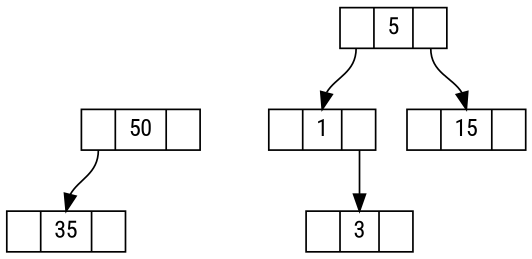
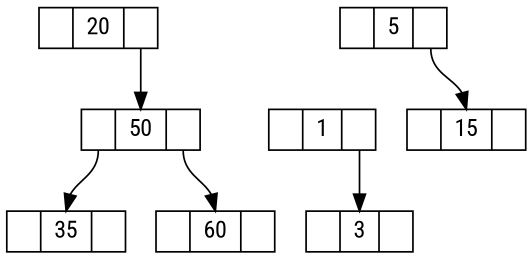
none -> (98, 28)
(346, 73) -> none
none -> (215, 231)
